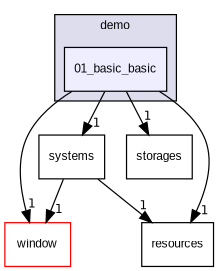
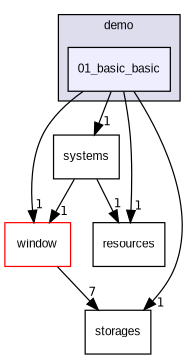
none -> (74, 284)
